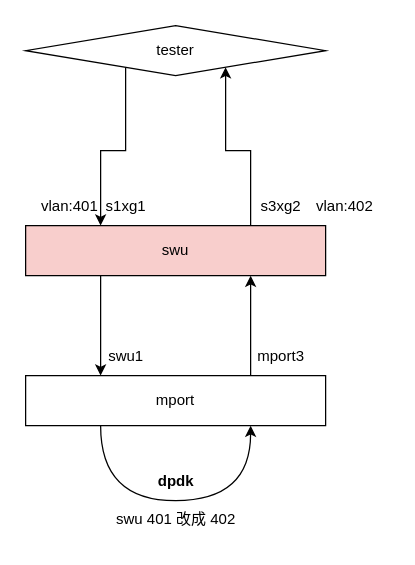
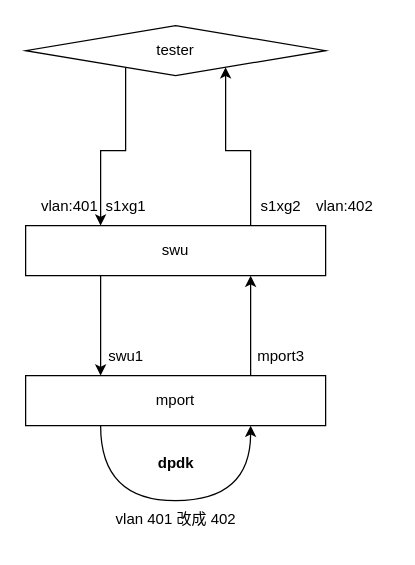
(281, 207) -> (281, 207)
(176, 251) -> (176, 251)
(176, 482) -> (176, 463)
(176, 519) -> (176, 519)
